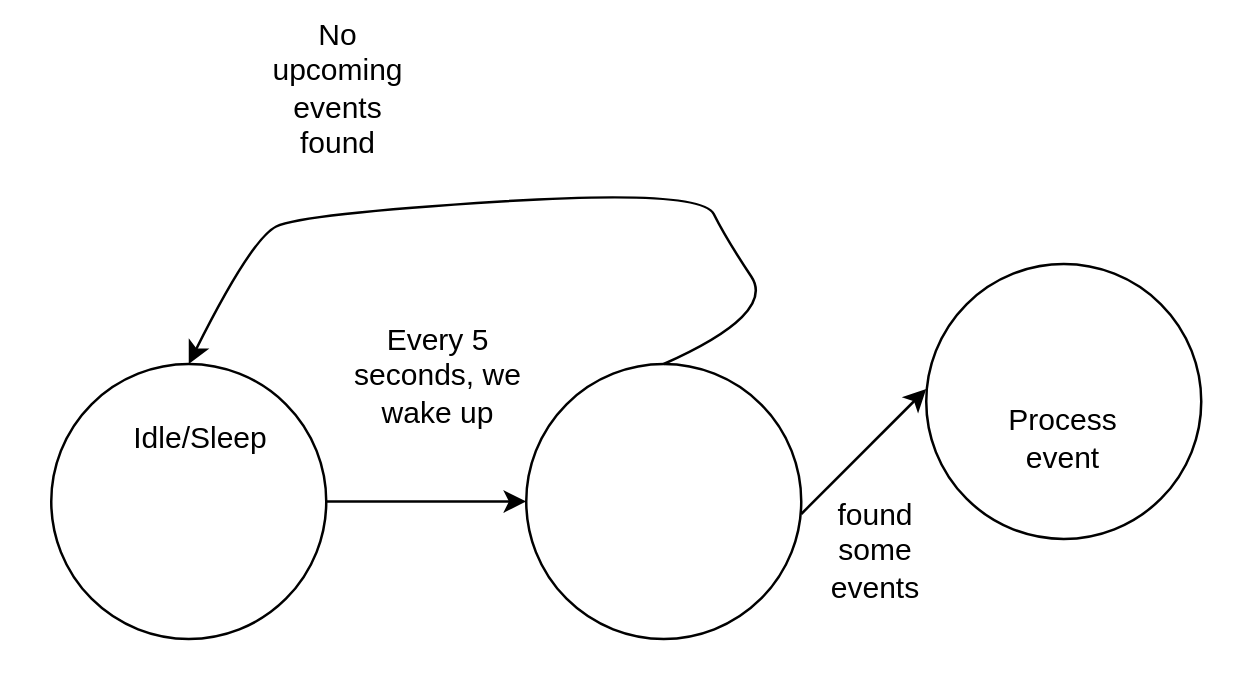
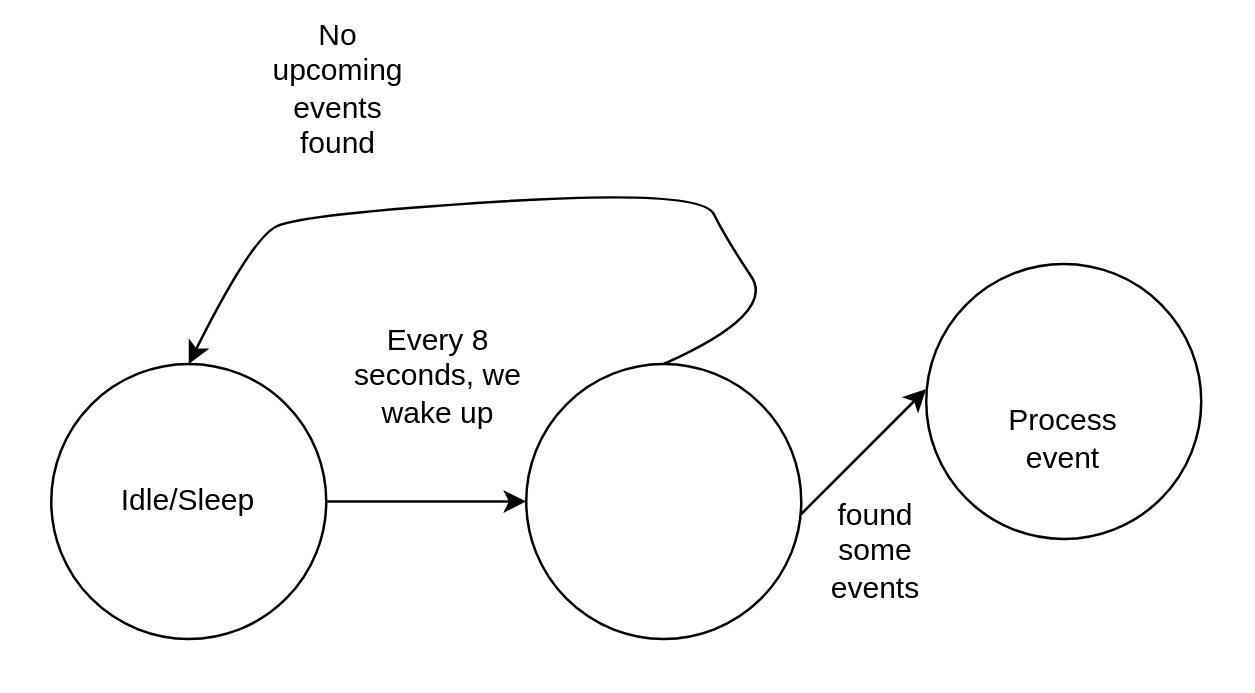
(439, 376) -> (439, 376)
(201, 439) -> (189, 501)
